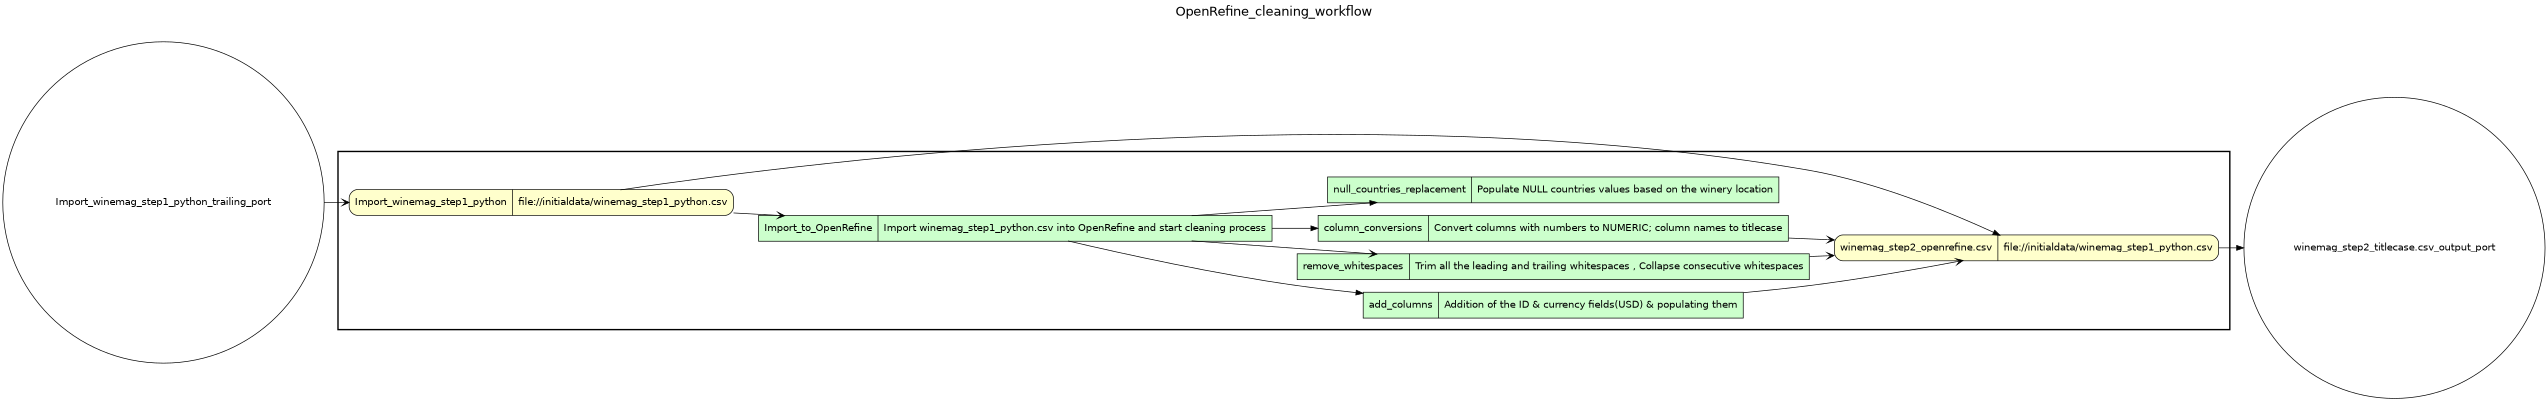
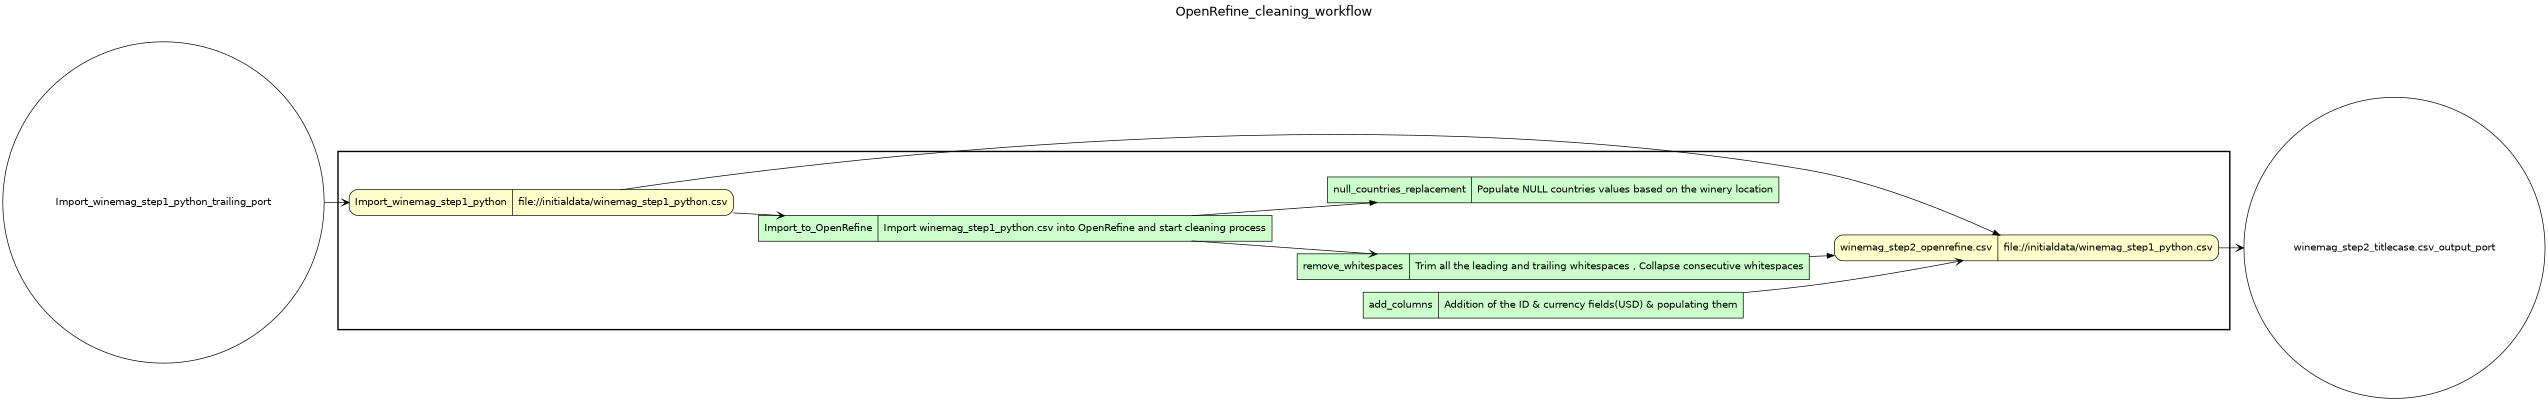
(1553, 228) -> none
(2228, 248) -> (2228, 248)
(1818, 256) -> (1818, 256)
(1211, 271) -> none
